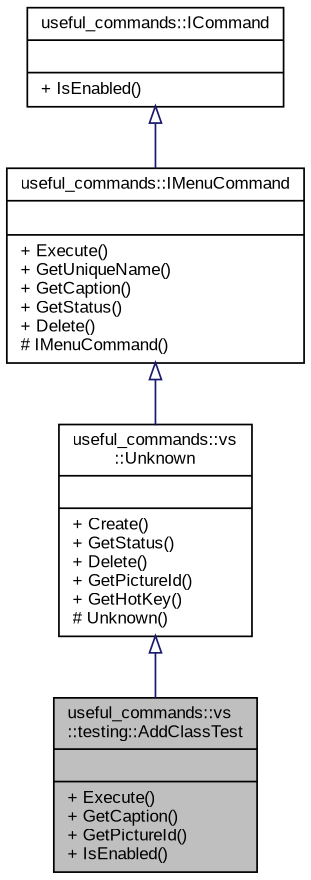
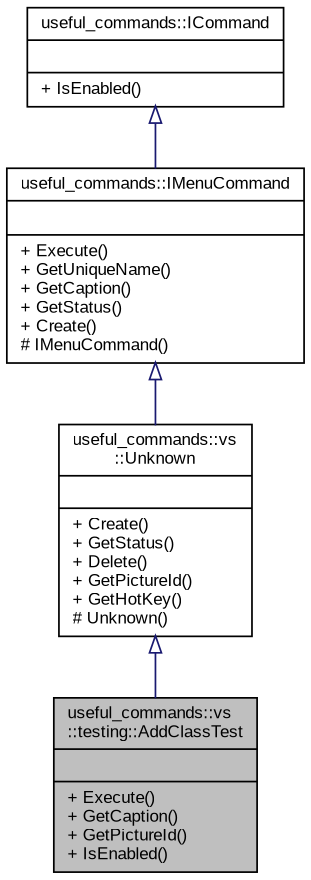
(58, 326) -> (59, 326)
